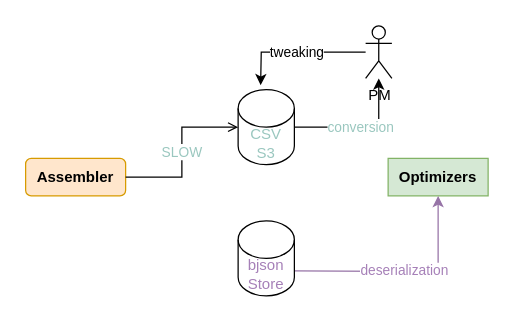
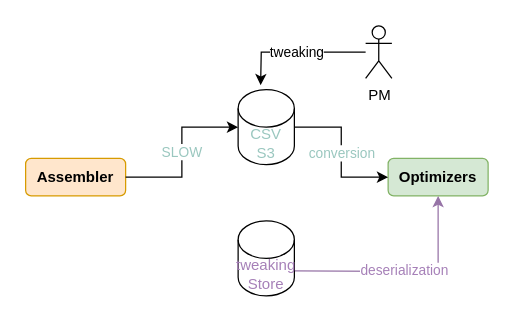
(379, 103) -> (351, 177)
(230, 127) -> (228, 127)
(438, 177) -> (438, 177)
(266, 274) -> (266, 274)
